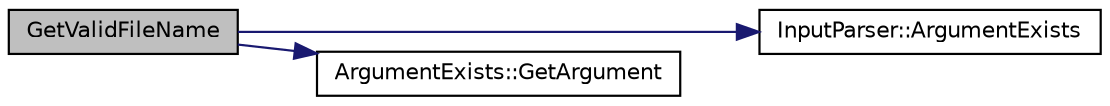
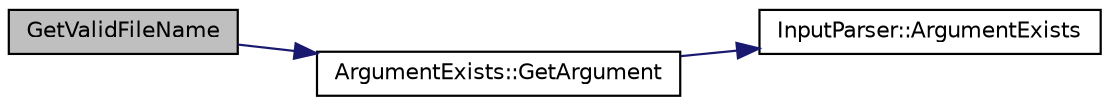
(487, 32) -> (709, 53)
